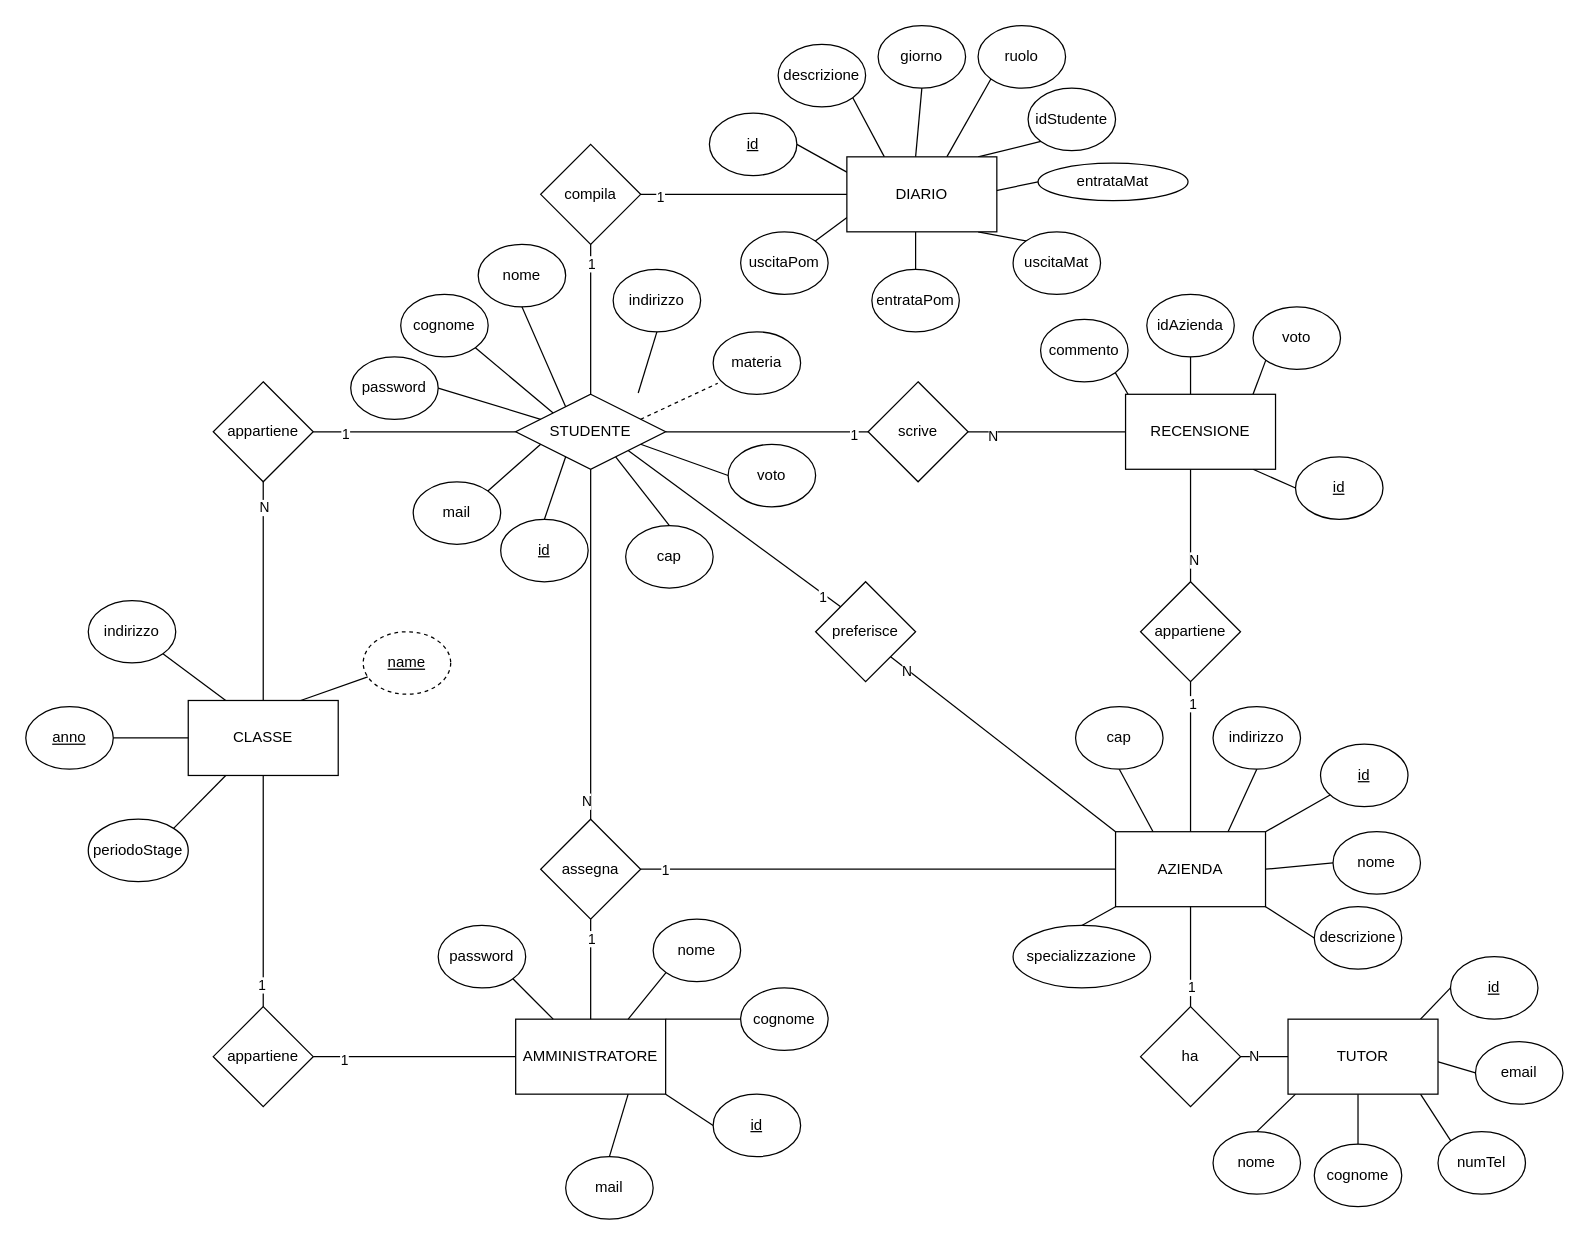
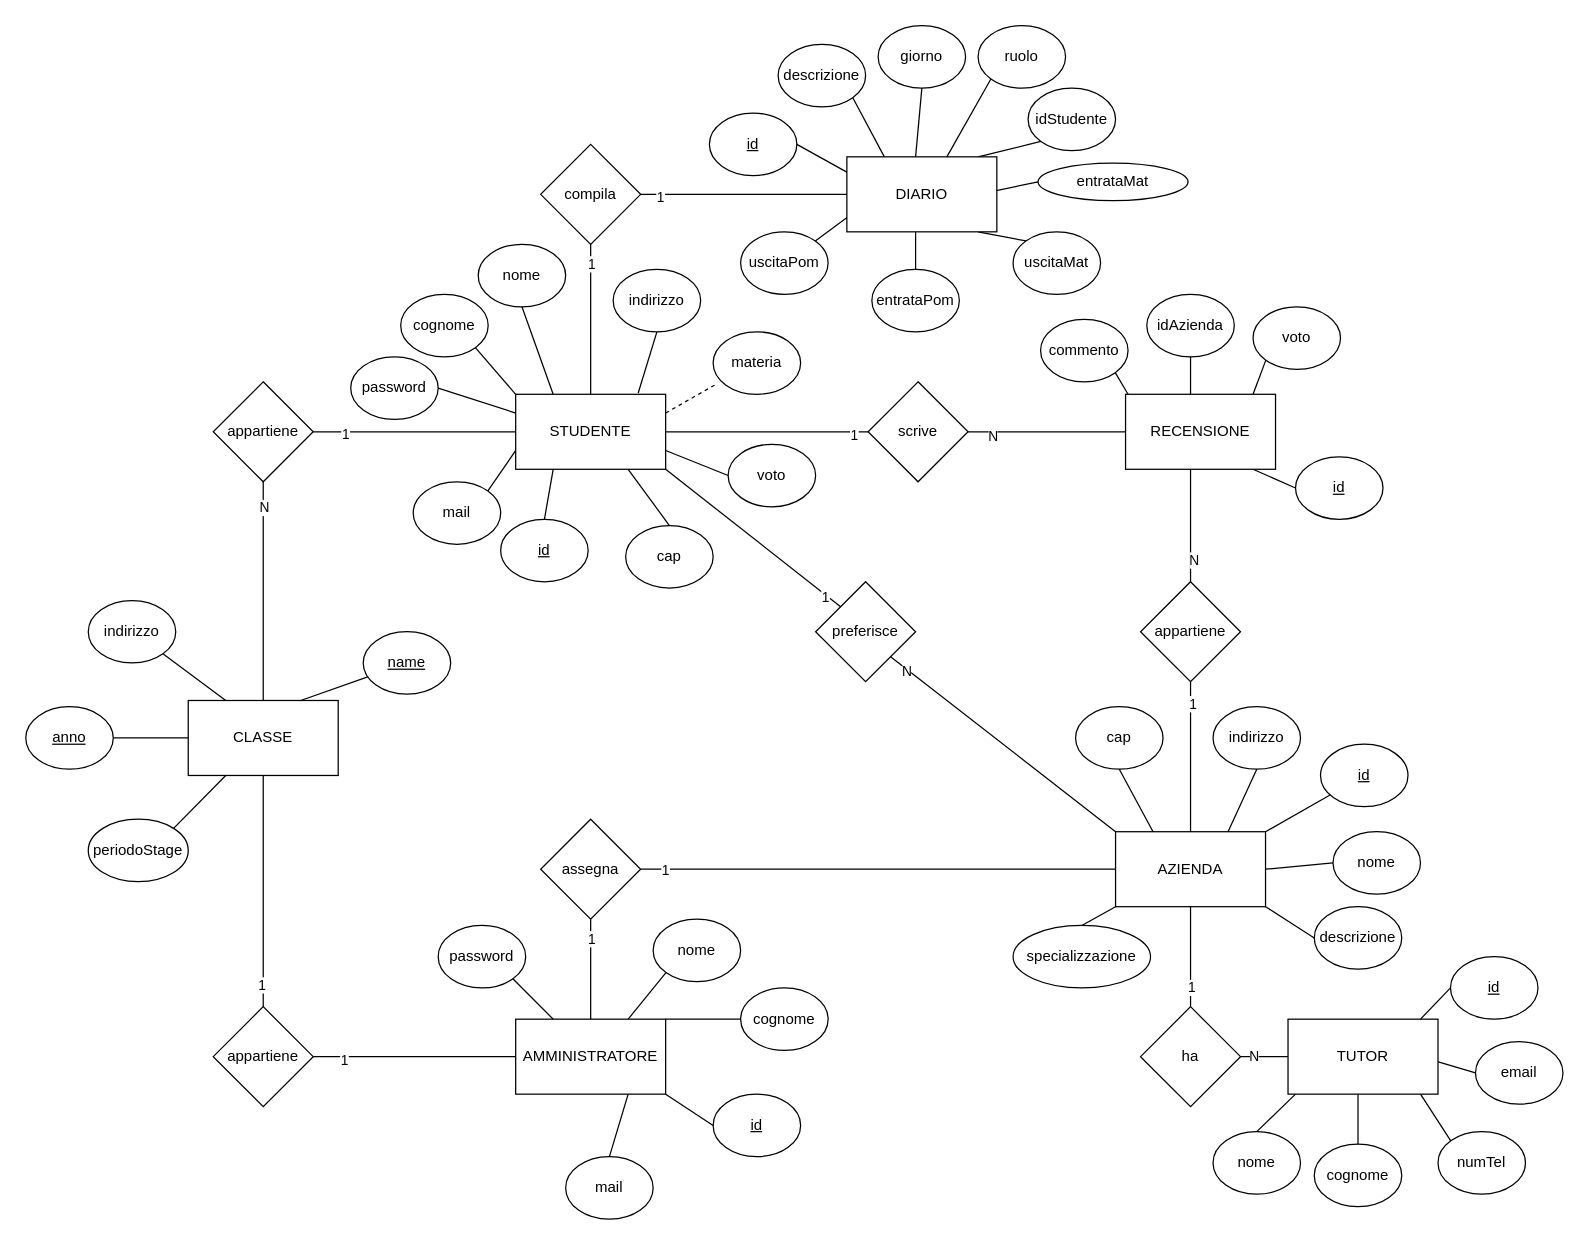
(591, 432) -> (591, 432)
(591, 644) -> none
(407, 663) -> (407, 663)
